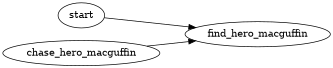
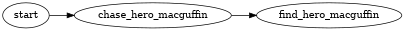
(147, 22) -> (58, 15)
